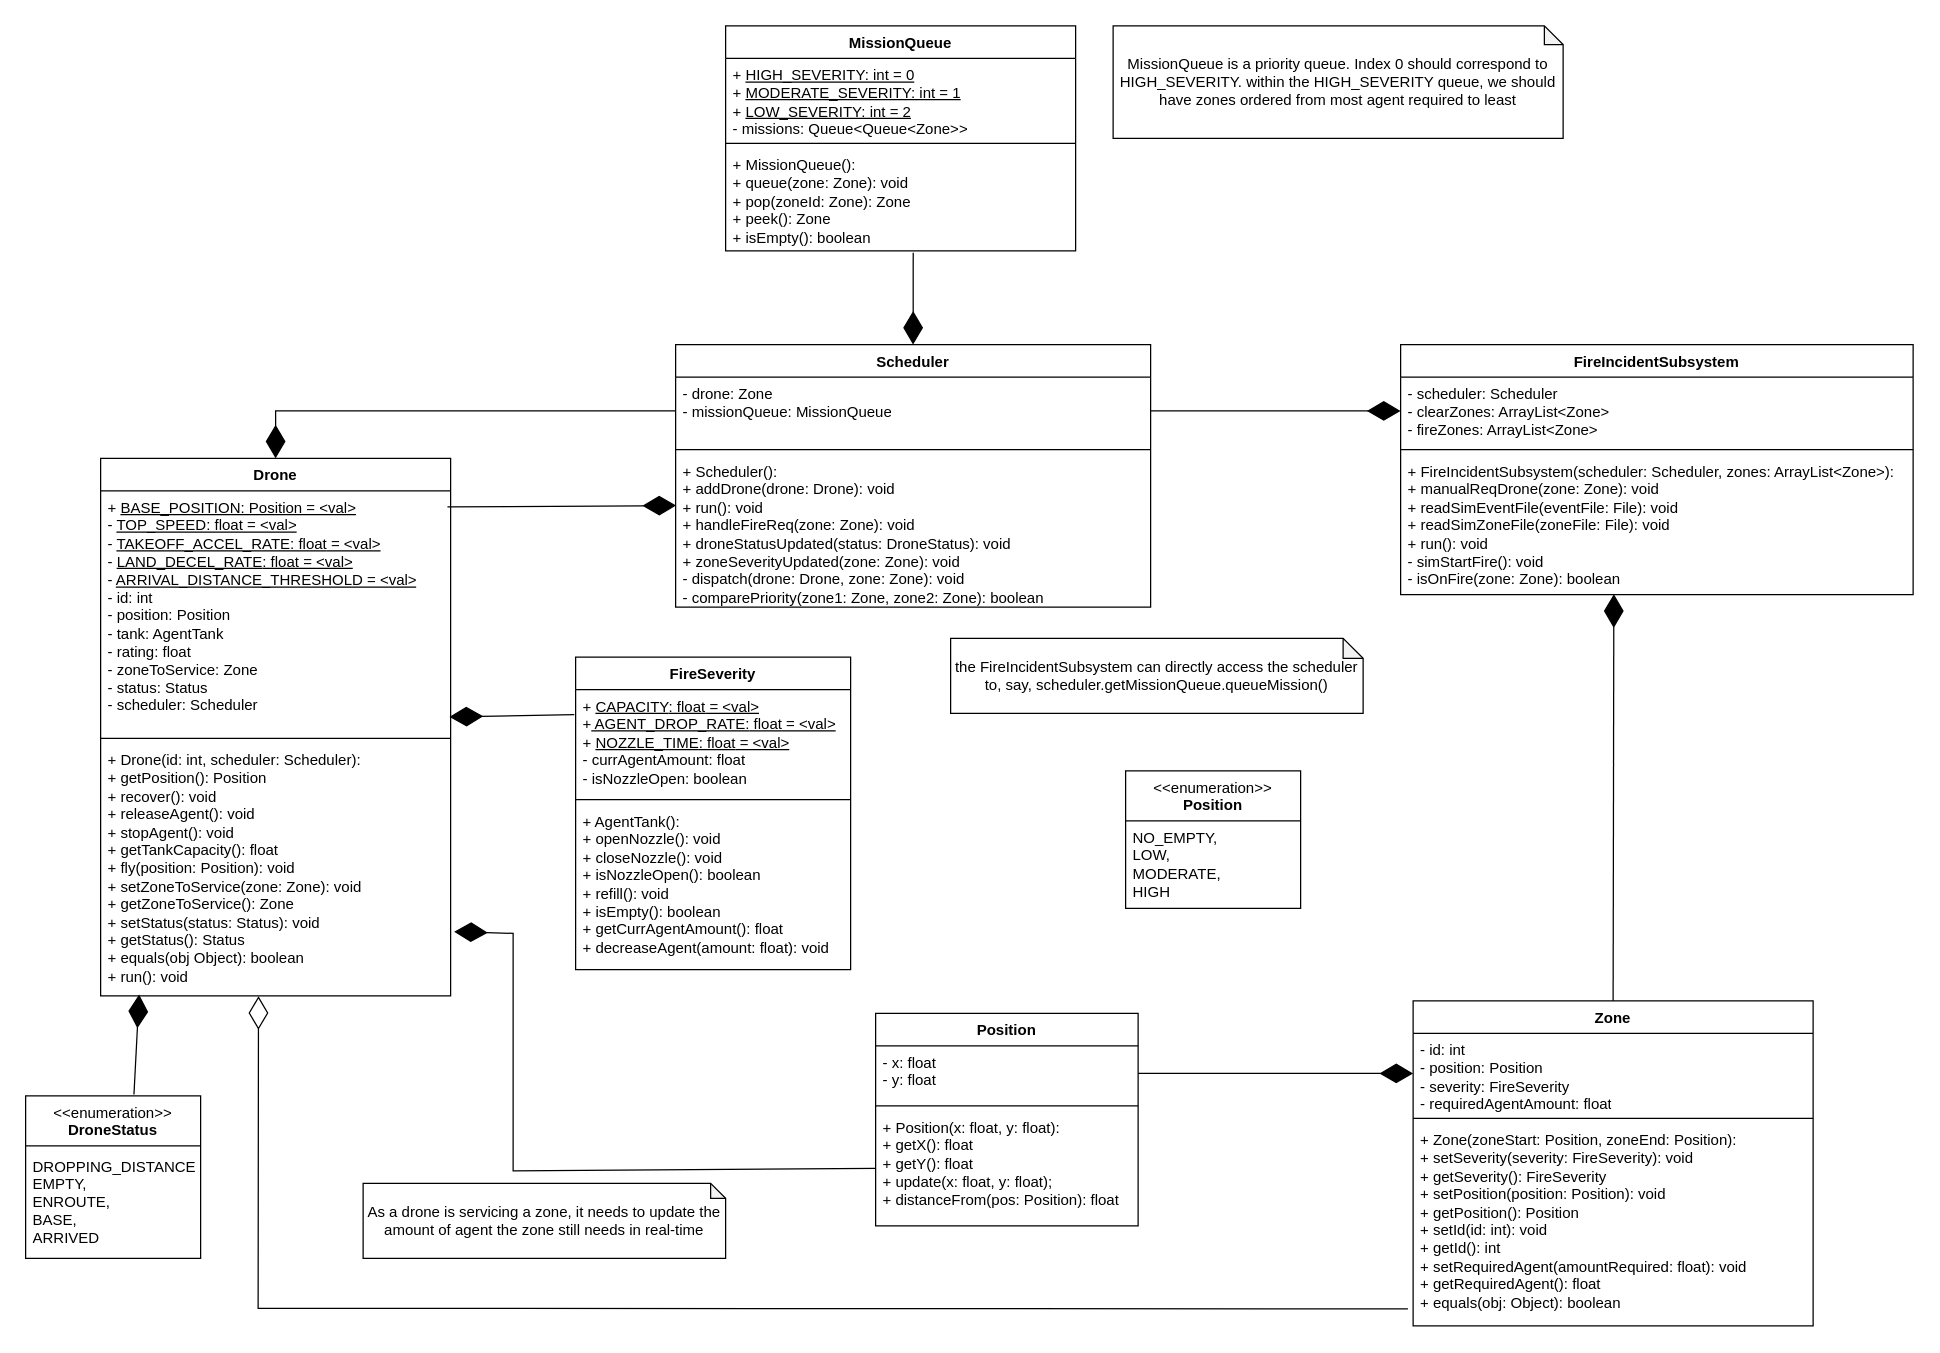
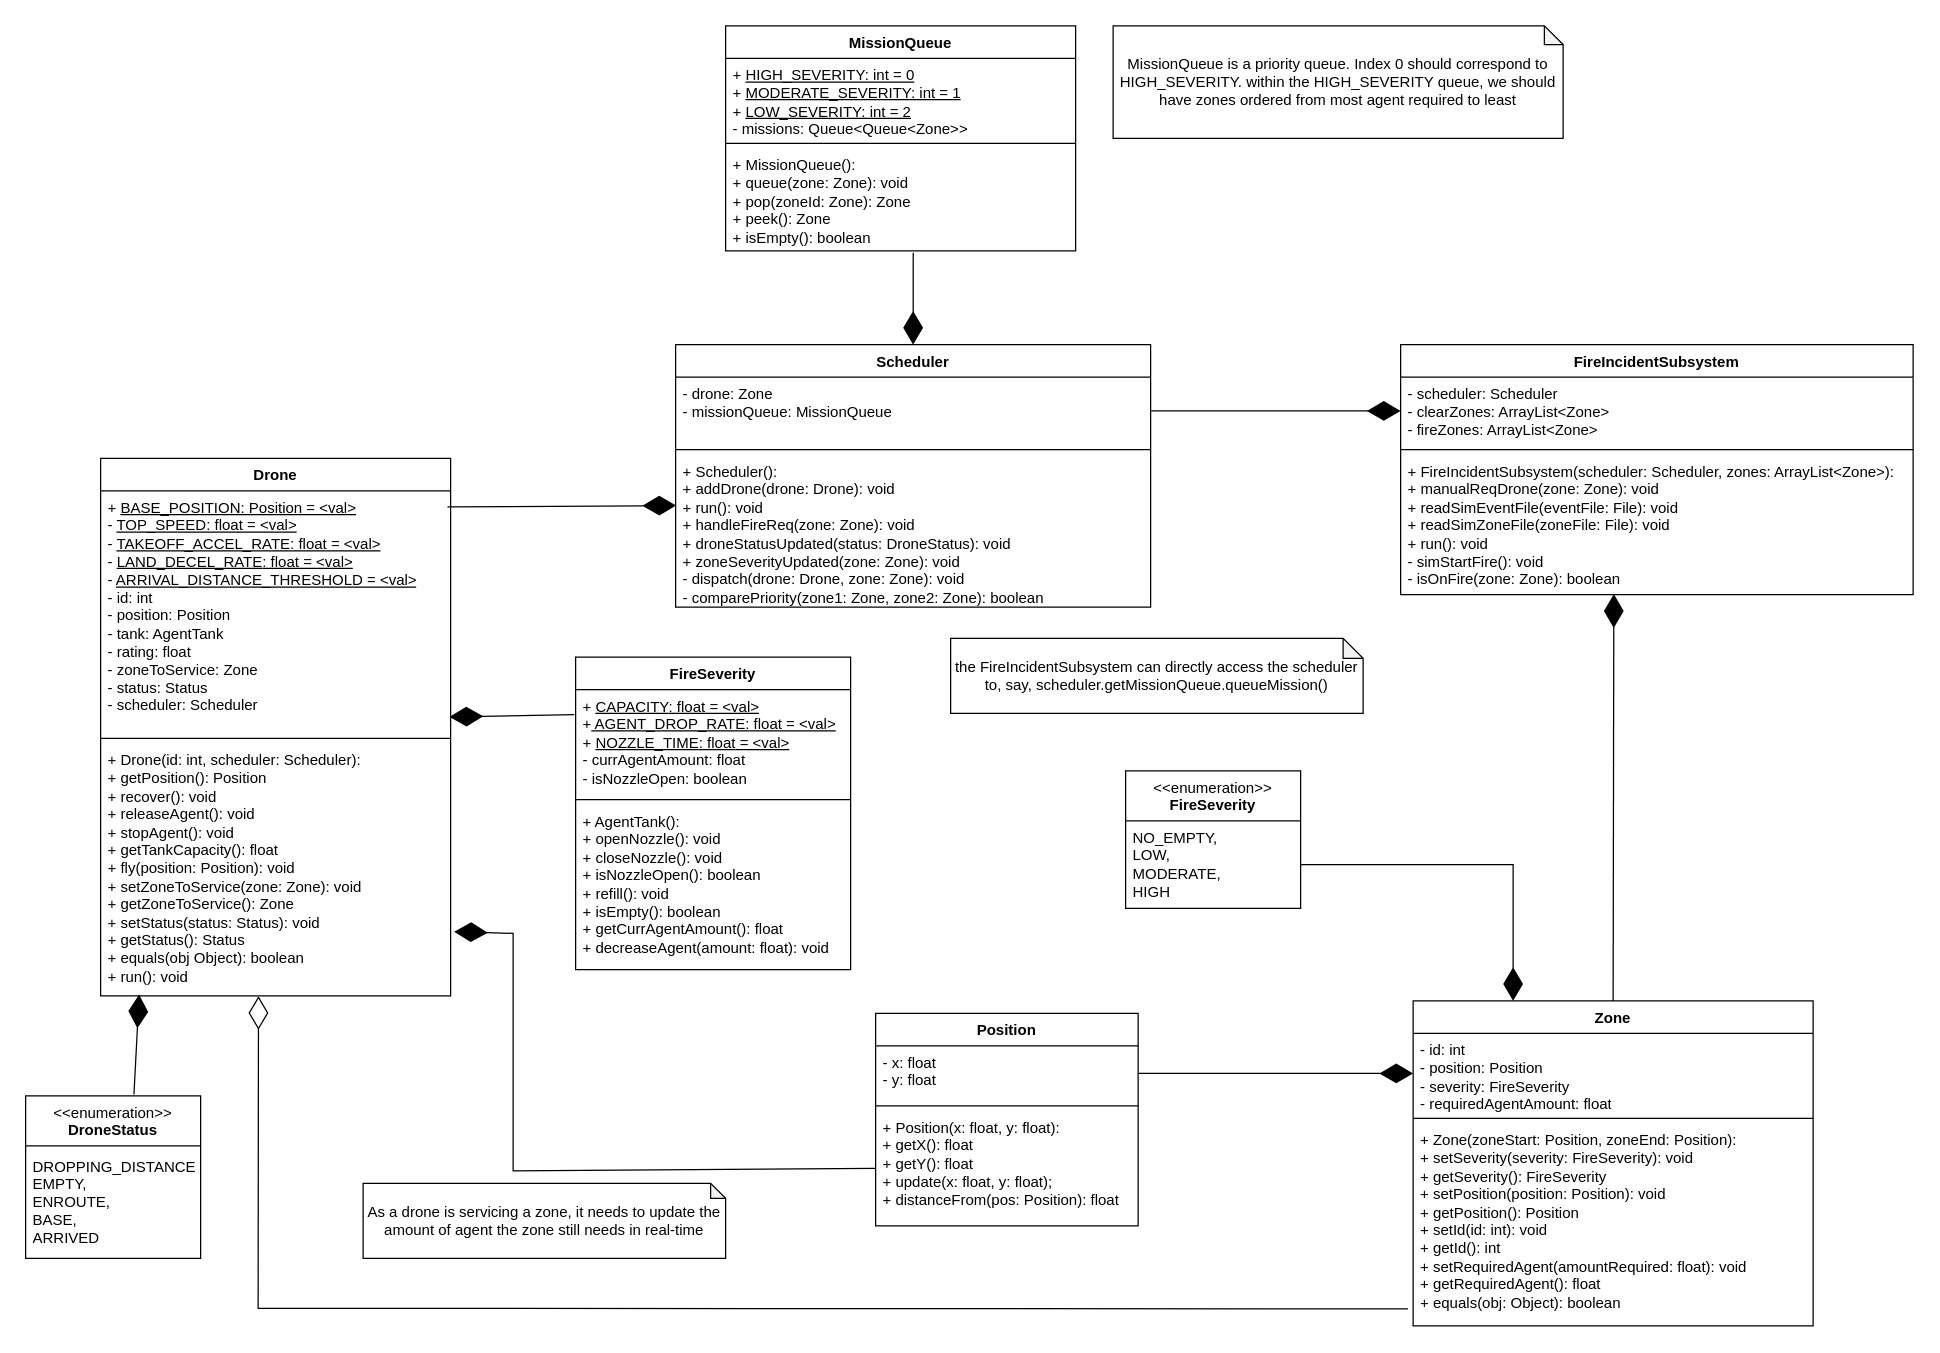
(467, 411) -> none
(1213, 797) -> (1213, 797)
none -> (1459, 864)
